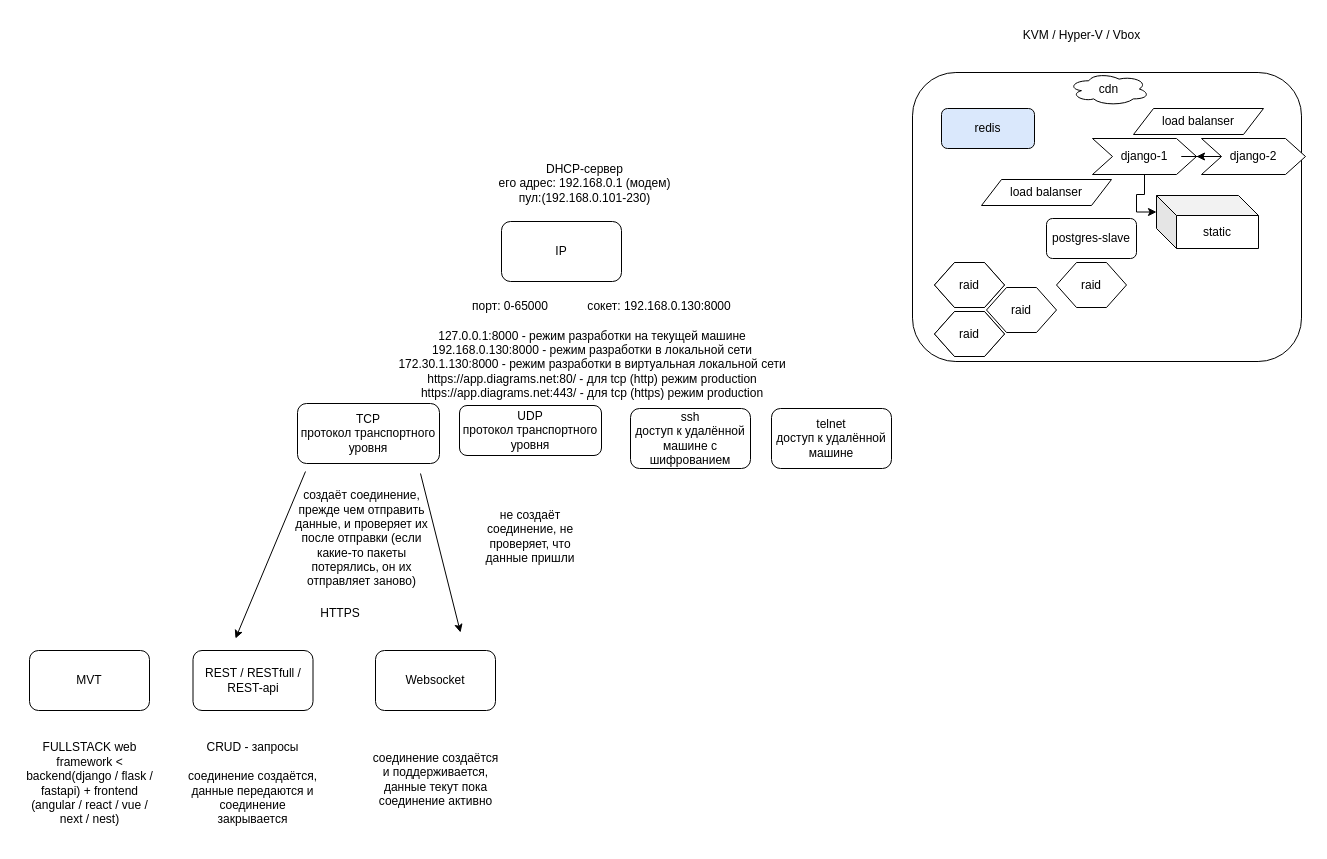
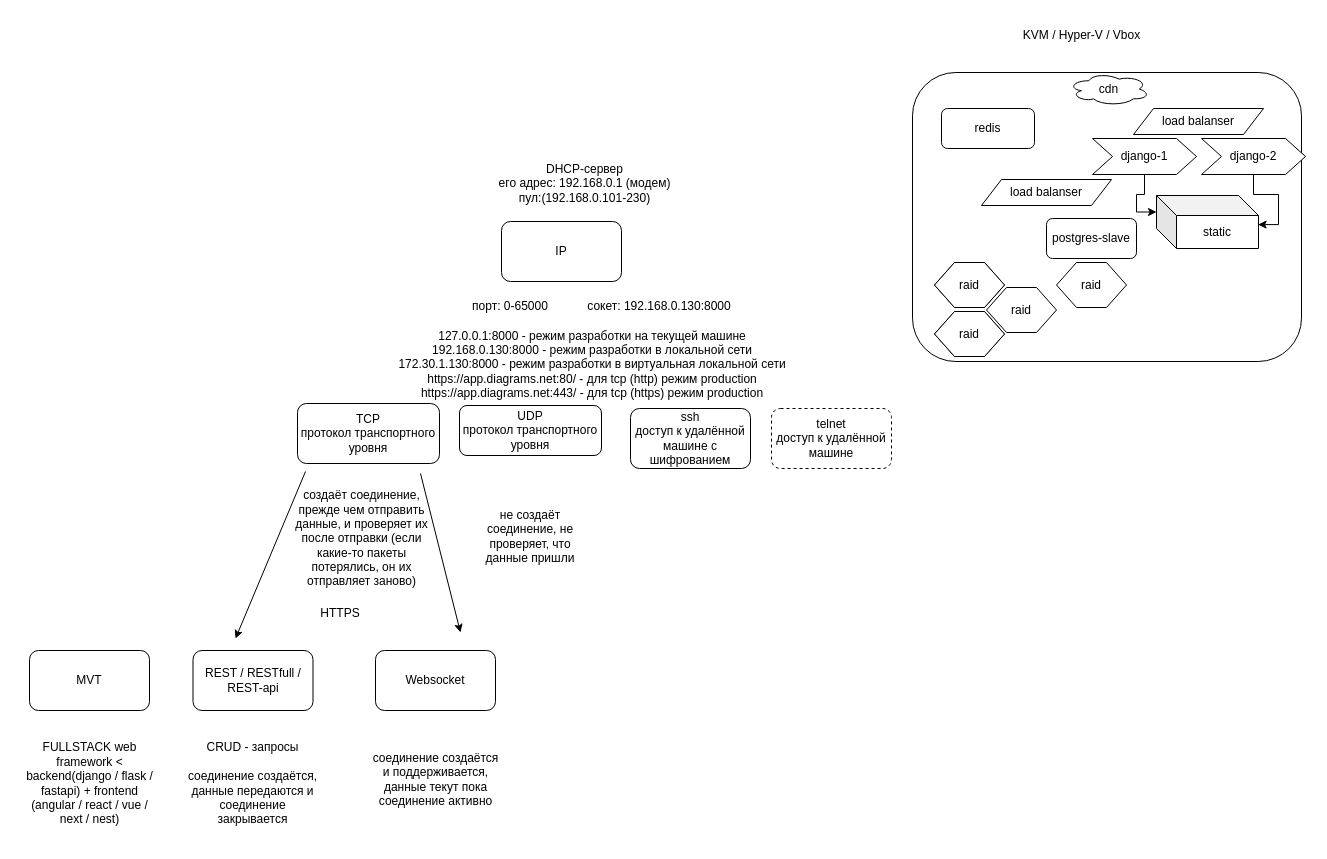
(988, 129) -> (988, 129)
(1186, 157) -> (1278, 195)
(832, 439) -> (832, 439)
